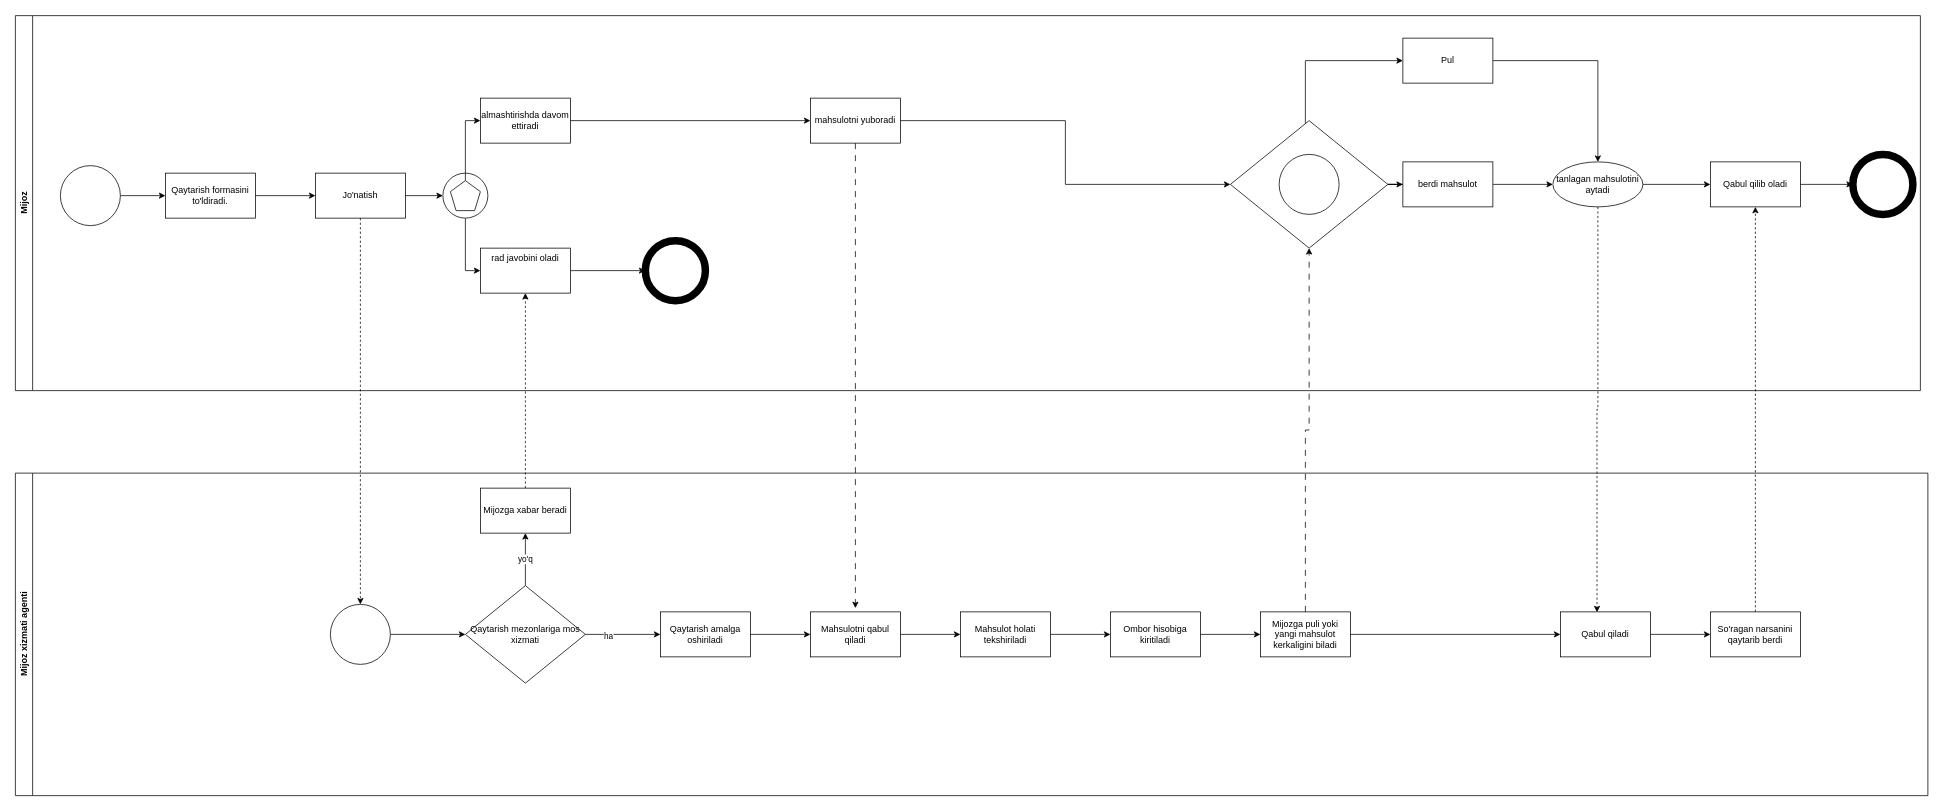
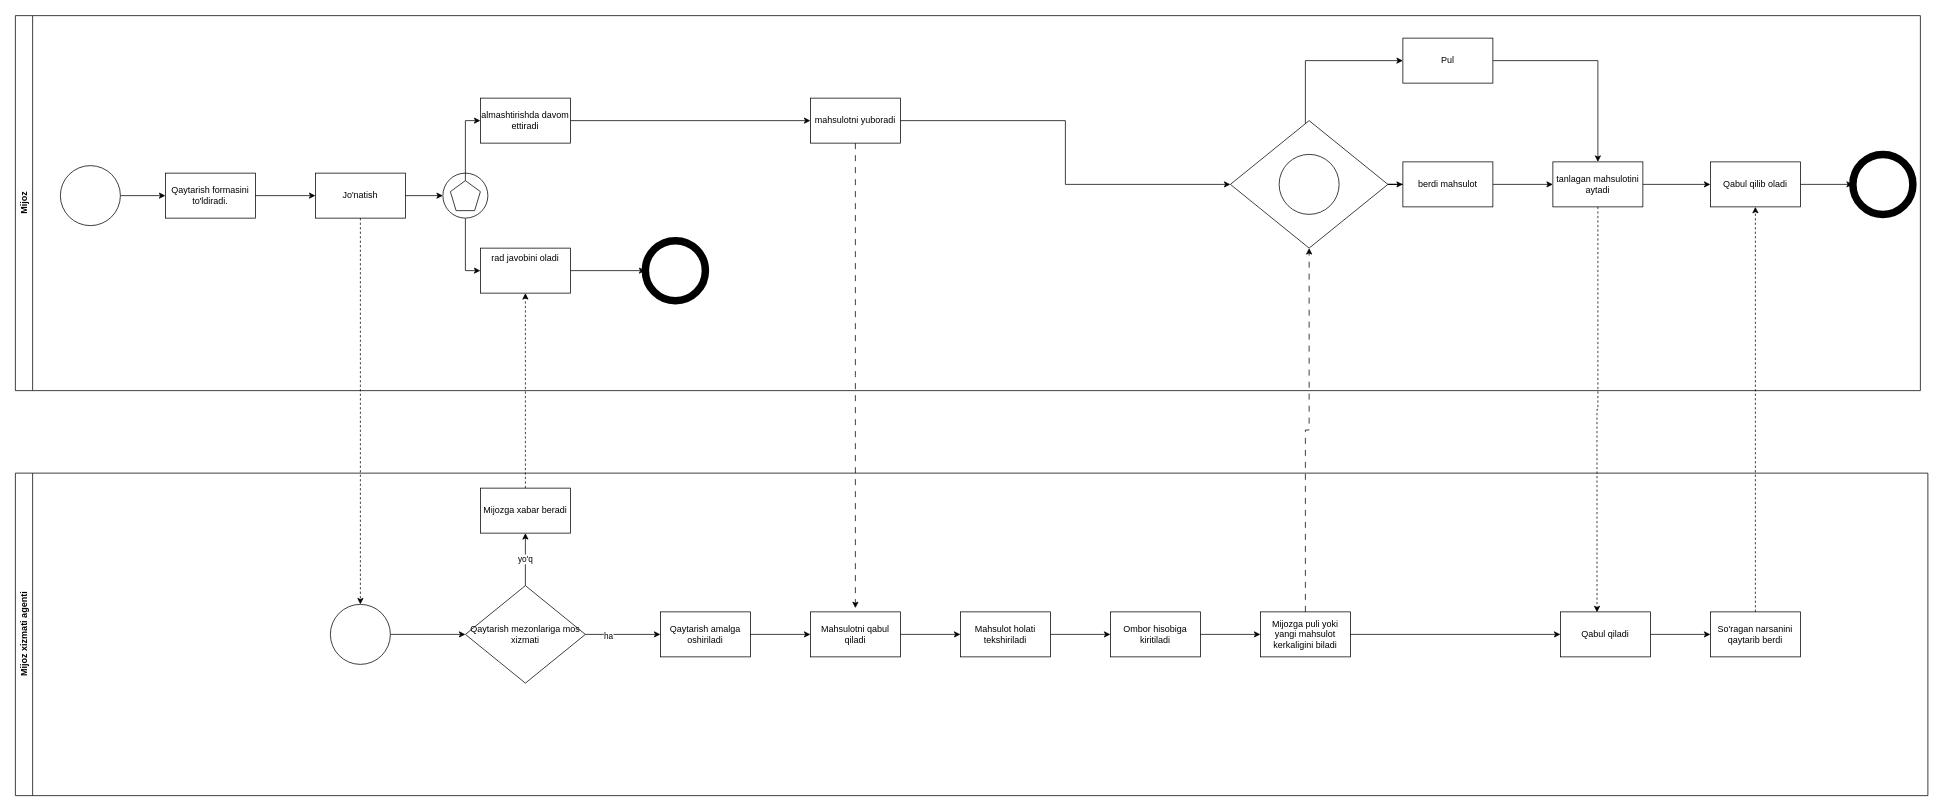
(1598, 184) -> (1598, 184)
